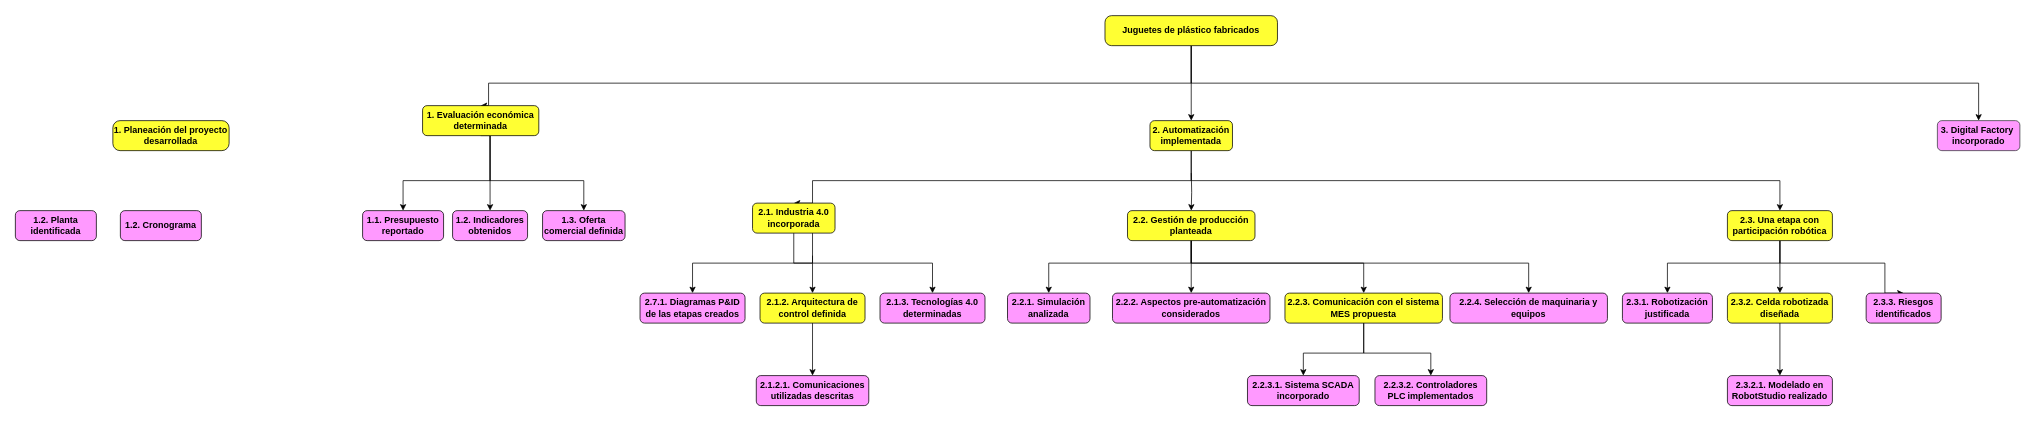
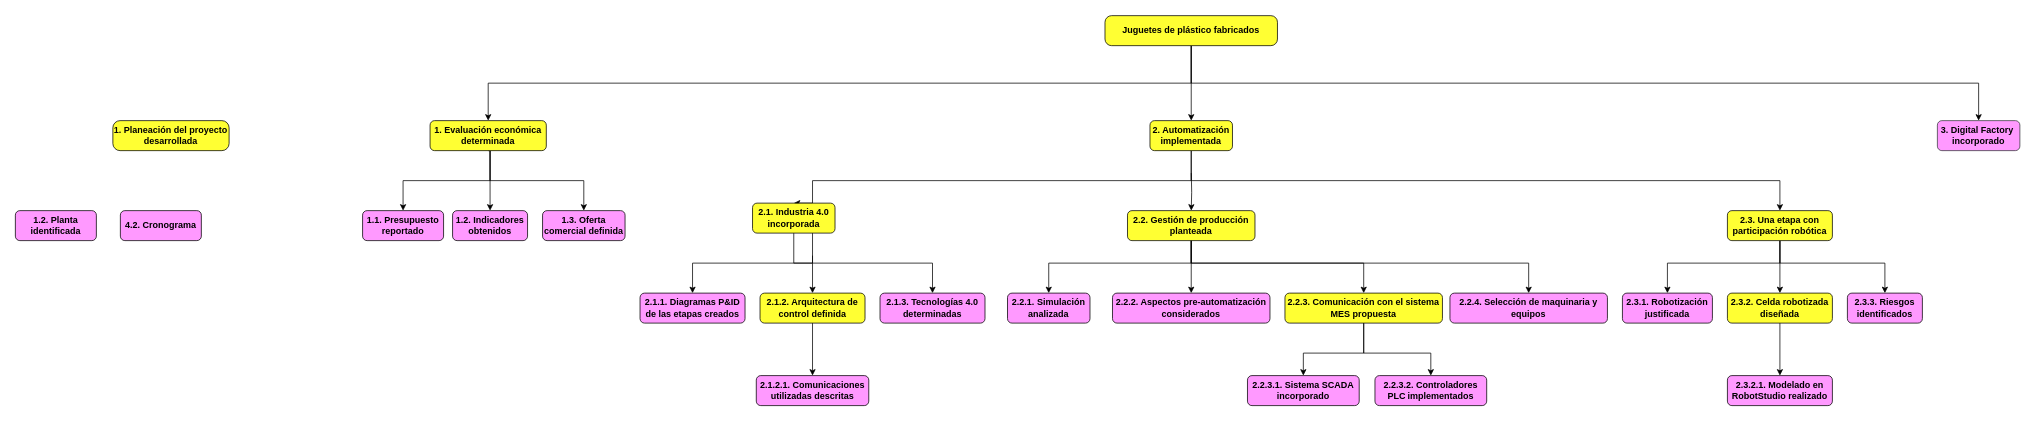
(481, 120) -> (488, 135)
(161, 225) -> (161, 225)
(693, 308) -> (693, 308)
(1904, 308) -> (1885, 308)
